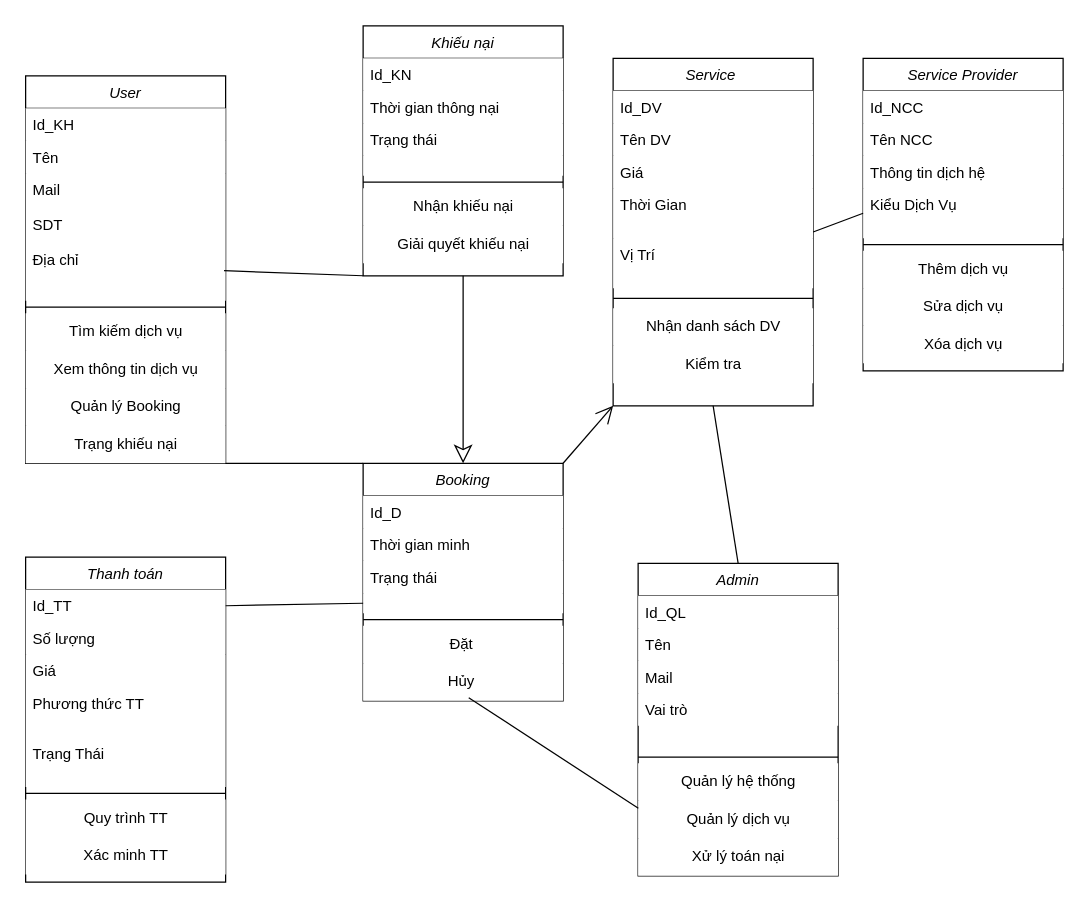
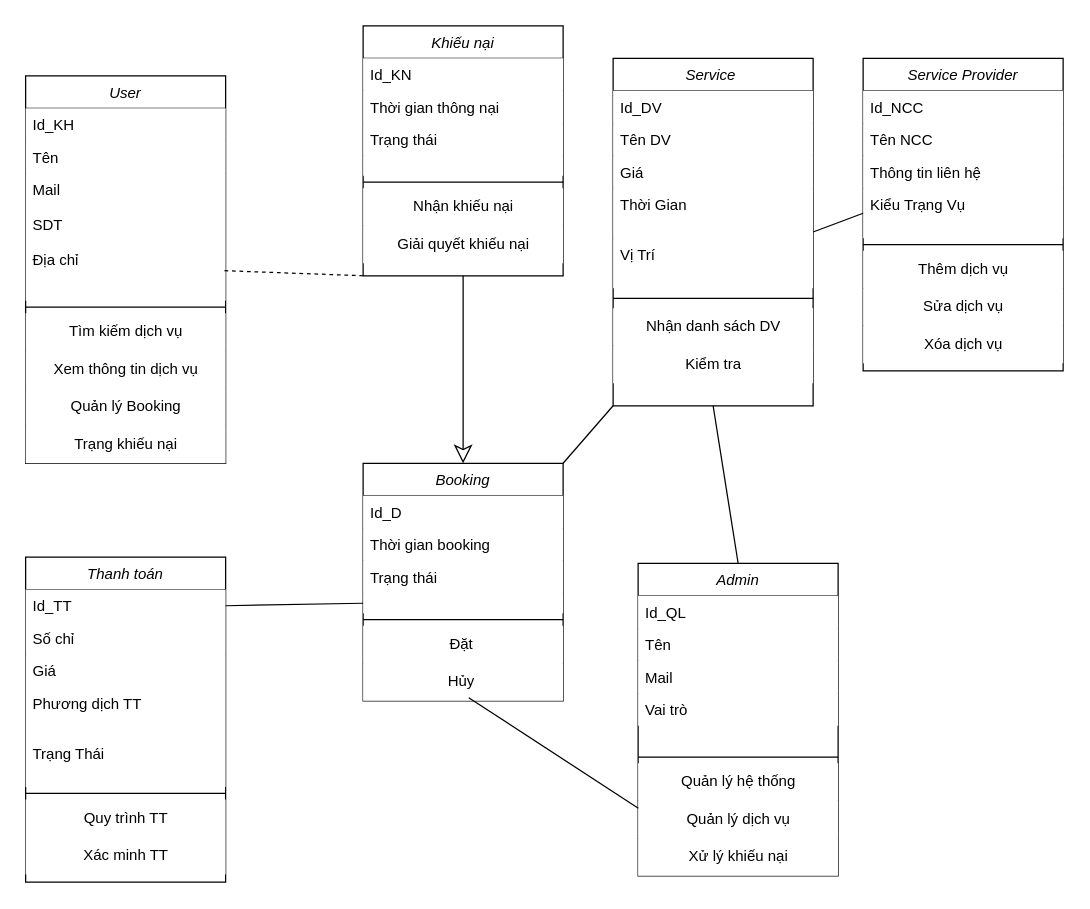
(934, 173) -> (930, 173)
(915, 205) -> (919, 205)
(294, 273) -> (294, 273)
(609, 411) -> (609, 410)
(295, 463) -> none
(419, 545) -> (432, 545)
(62, 639) -> (56, 639)
(87, 704) -> (87, 704)
(739, 857) -> (739, 857)
